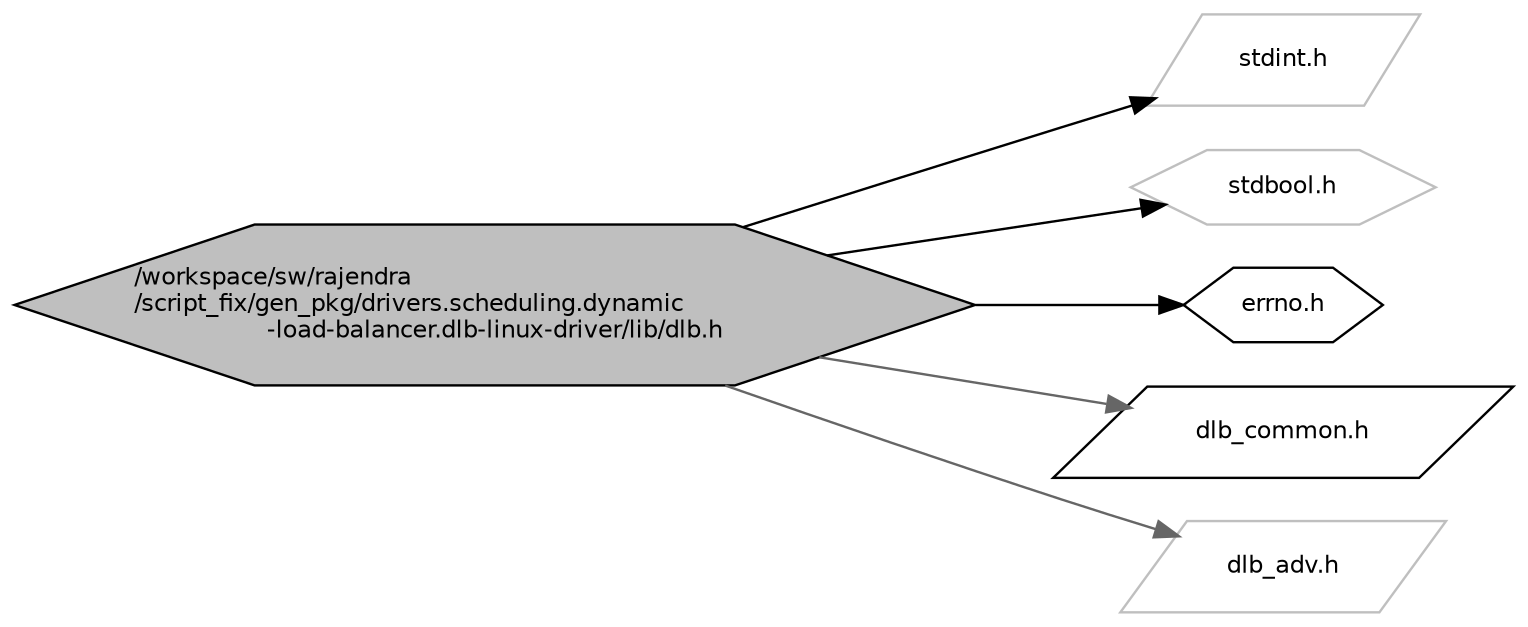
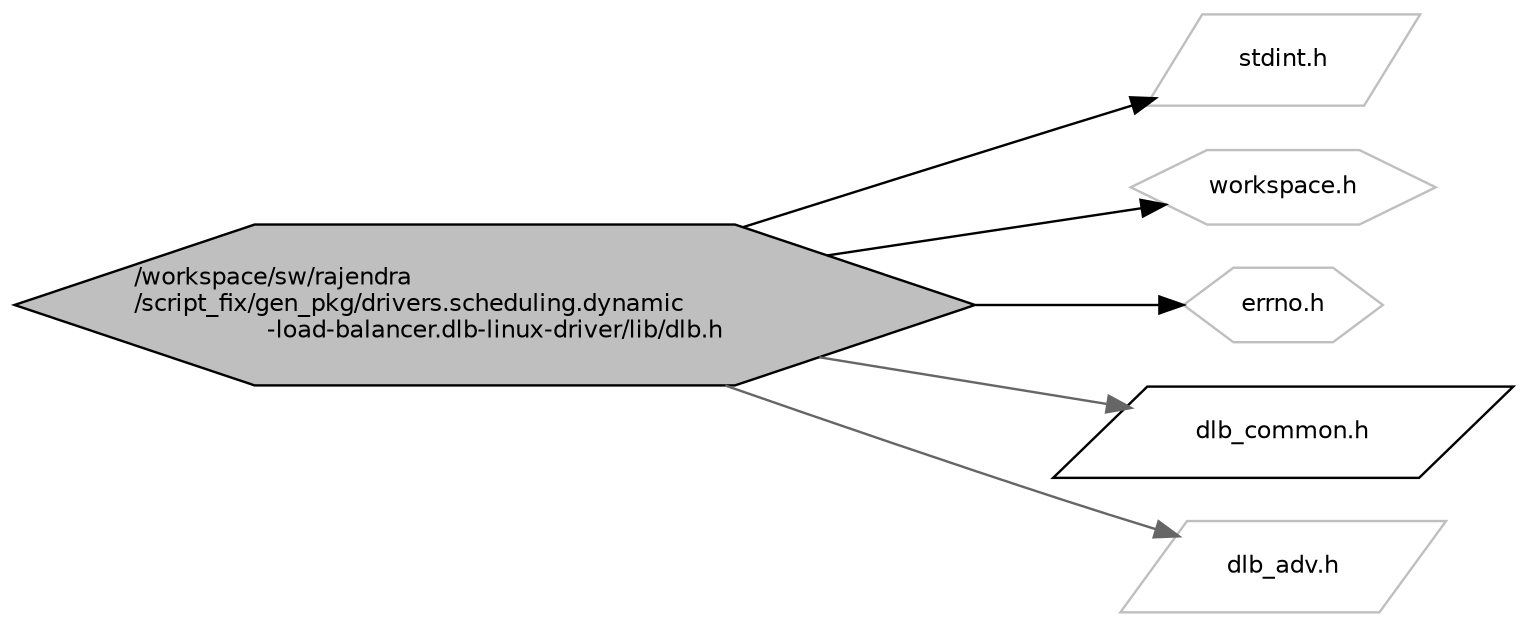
(1283, 187) -> (1283, 187)
(1283, 305) -> (1283, 305)
